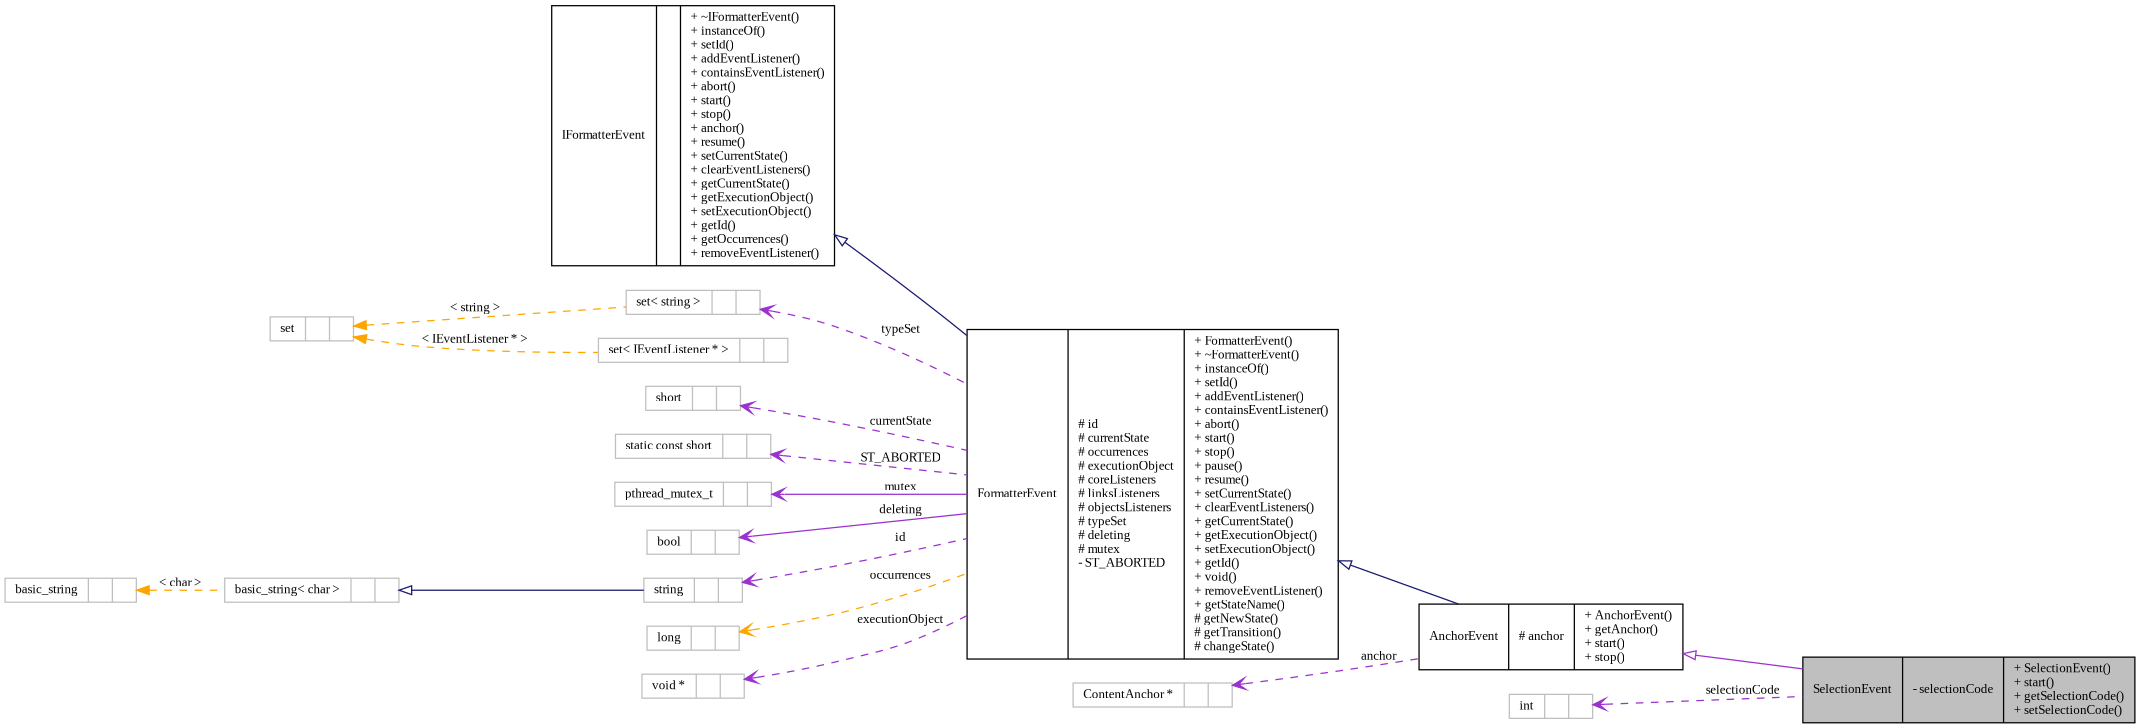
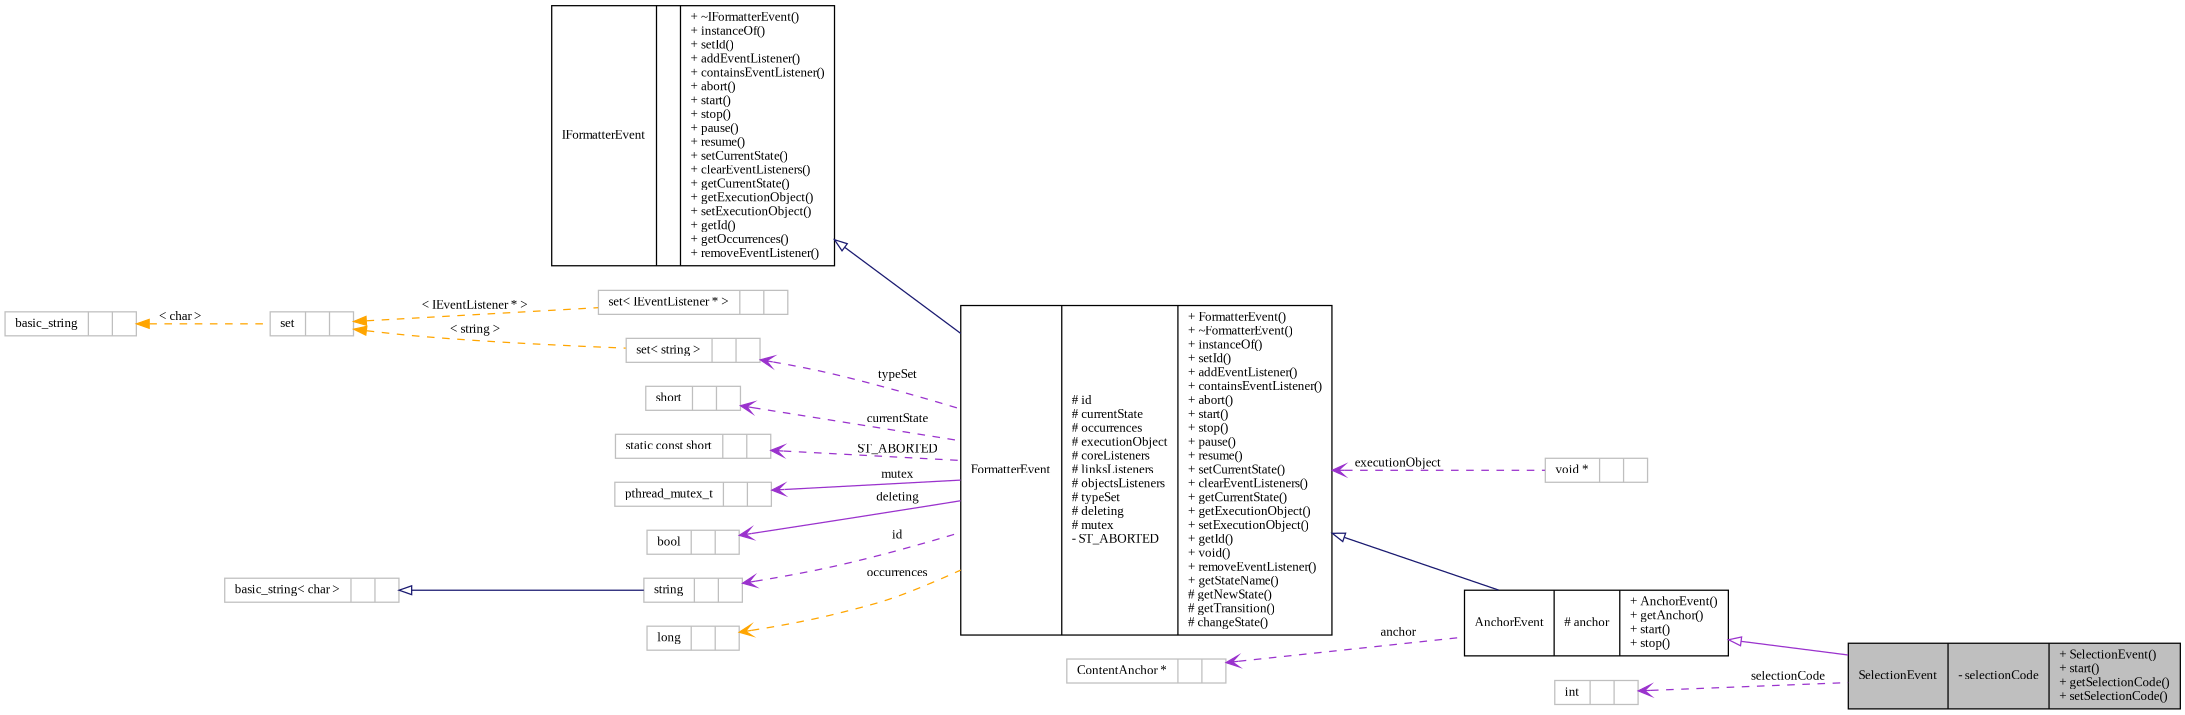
(718, 128) -> (715, 128)
(187, 590) -> (210, 324)
(865, 655) -> (1445, 470)
